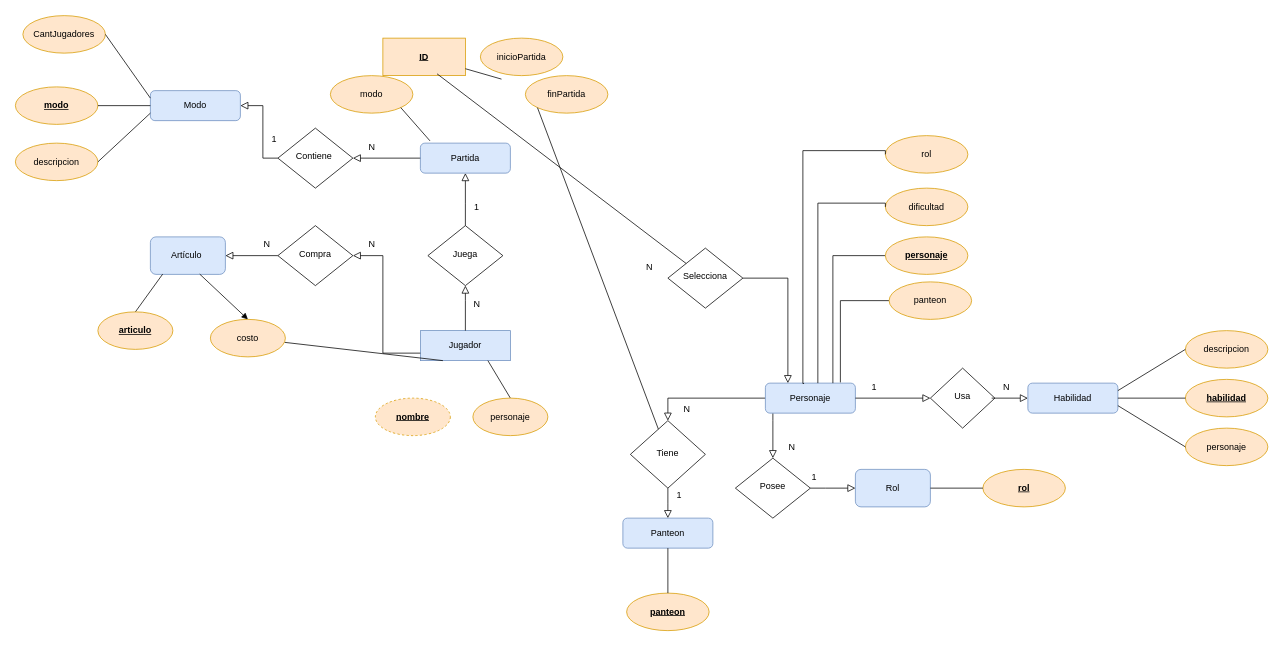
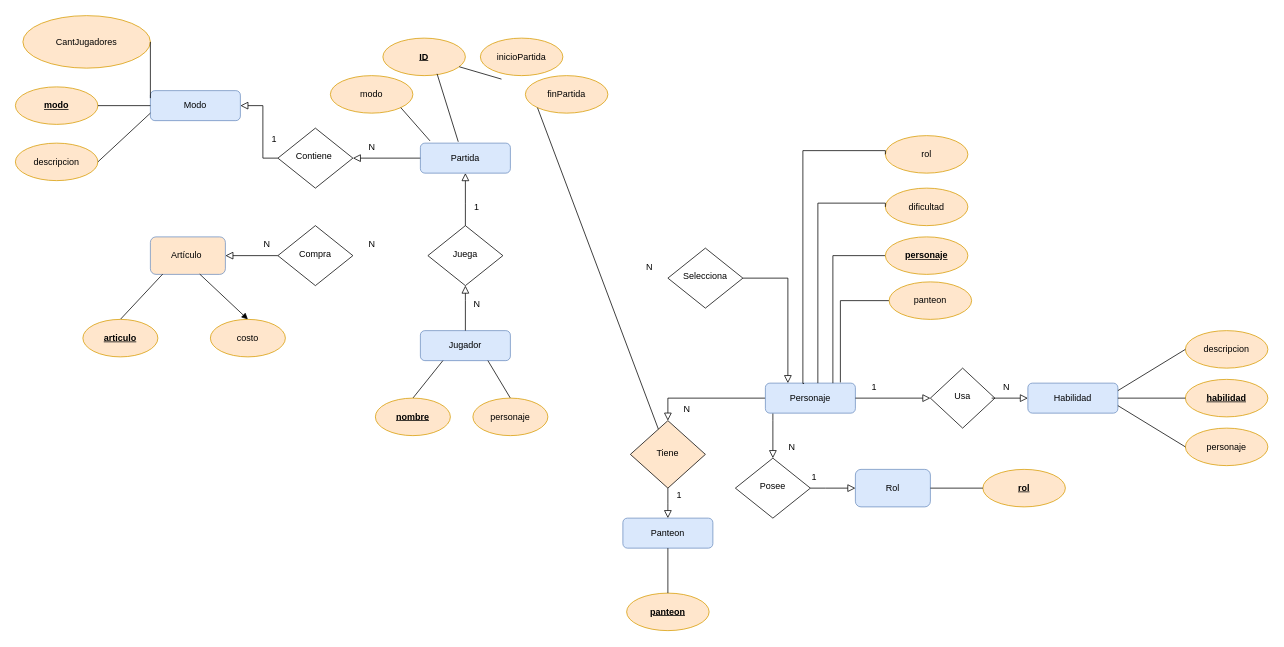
(64, 34) -> (87, 42)
(424, 57) -> (424, 57)
(562, 169) -> (448, 107)
(188, 255) -> (188, 255)
(383, 293) -> none
(135, 330) -> (120, 338)
(465, 345) -> (465, 345)
(364, 351) -> (428, 379)
(413, 417) -> (413, 417)
(668, 454) -> (668, 454)
